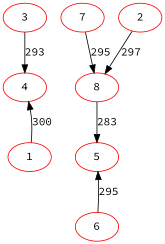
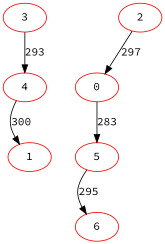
(83, 18) -> none
(97, 87) -> (97, 87)
(32, 126) -> (10, 119)
(99, 196) -> (78, 188)
